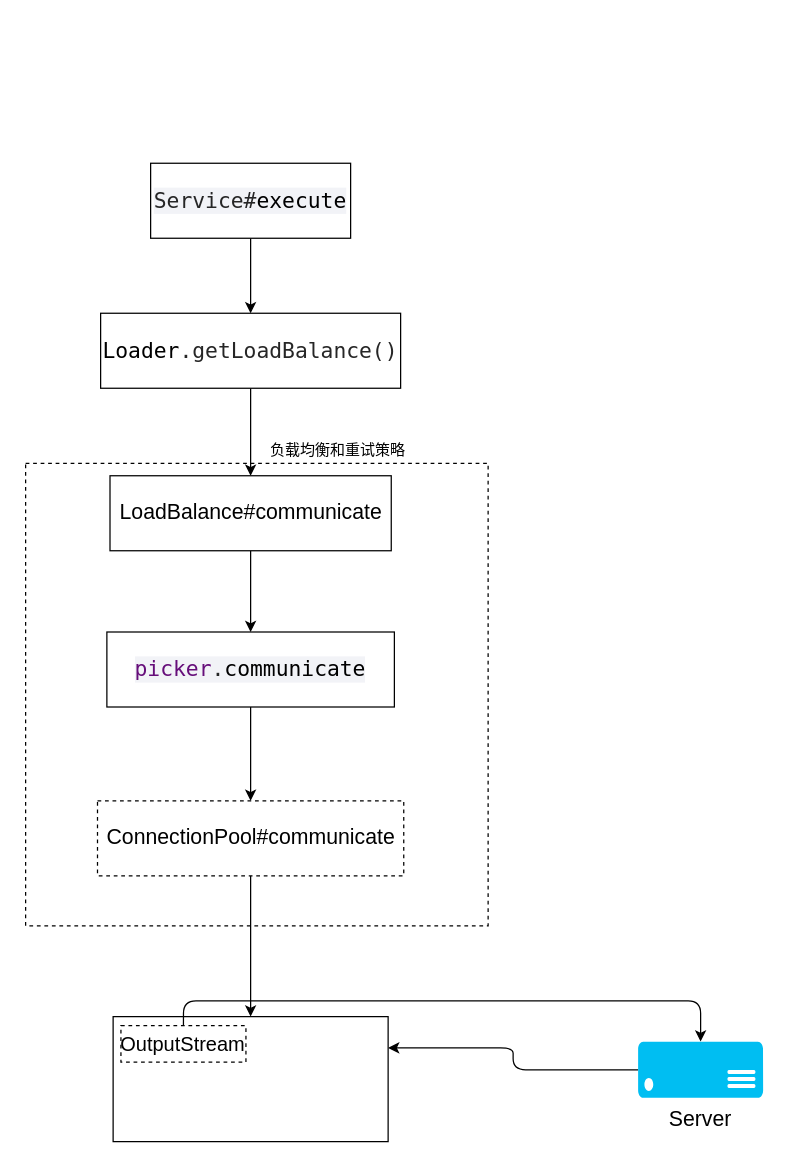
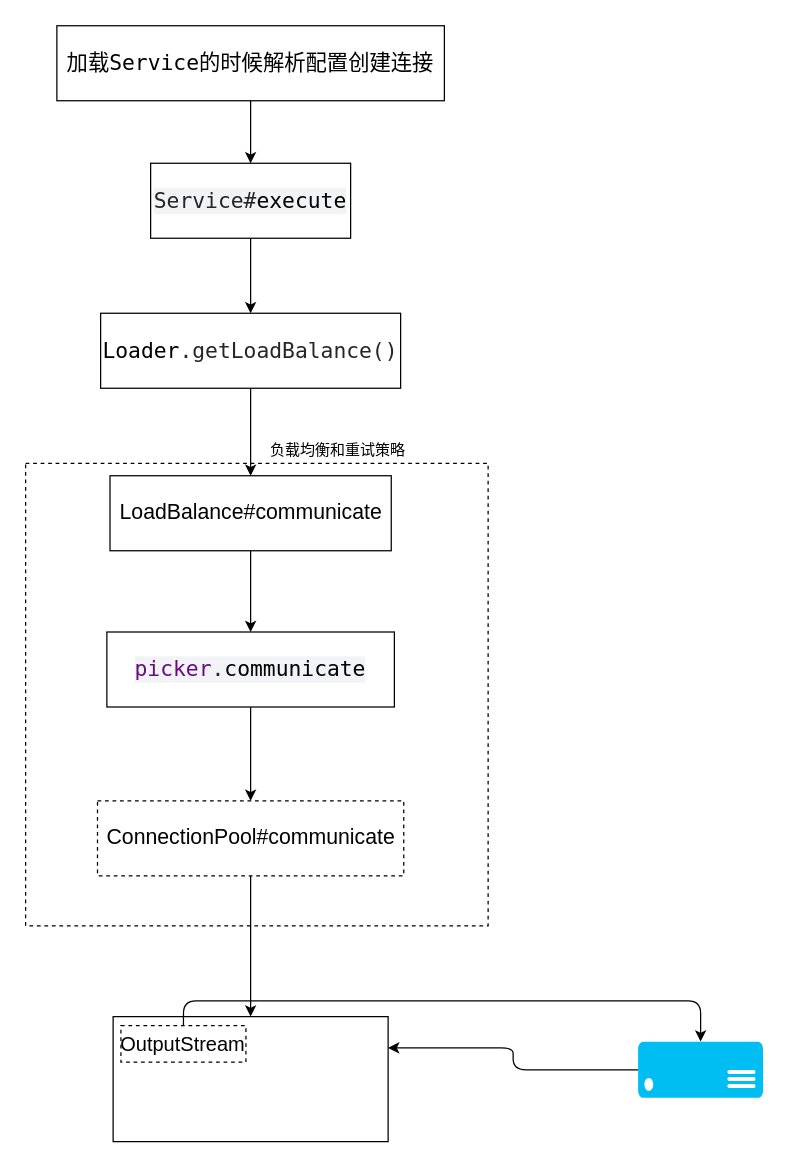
none -> (251, 63)
none -> (251, 128)
(701, 1120) -> none
